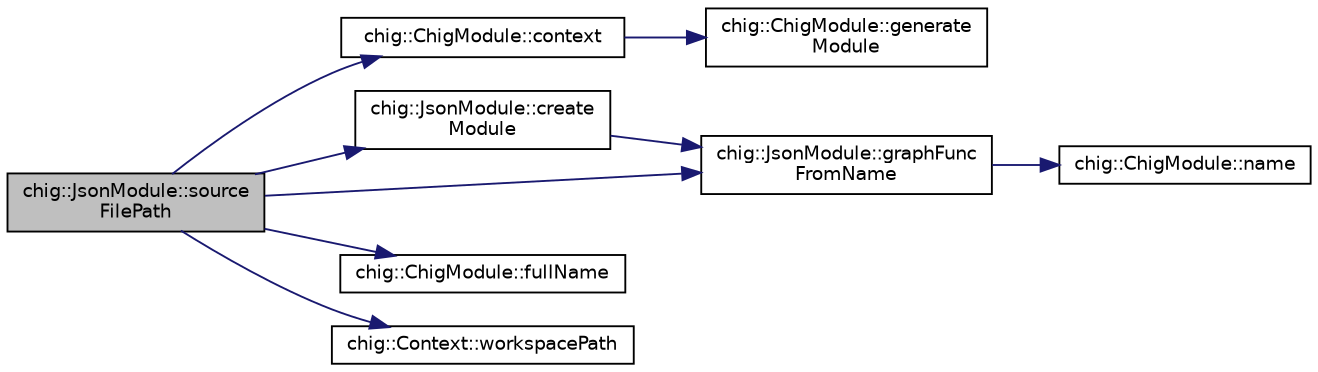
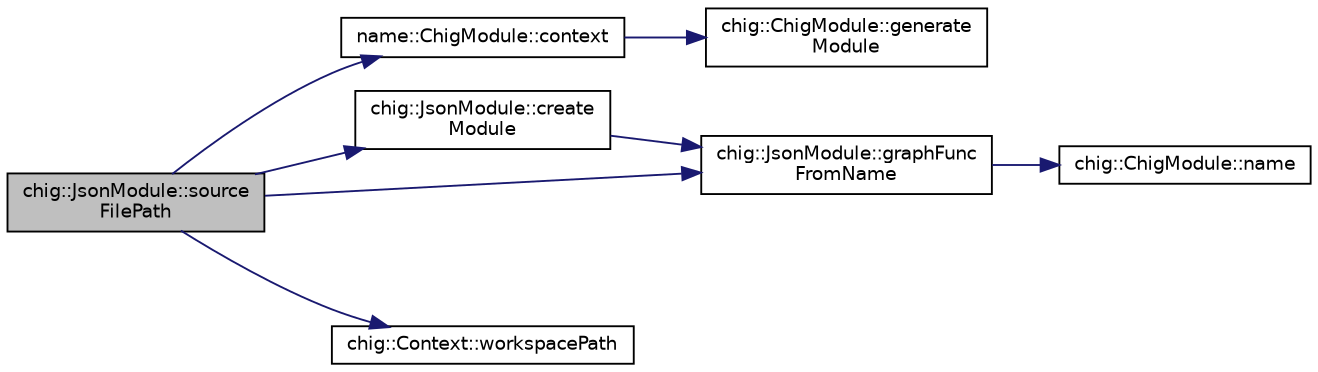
(483, 38) -> (483, 38)
(483, 274) -> none
